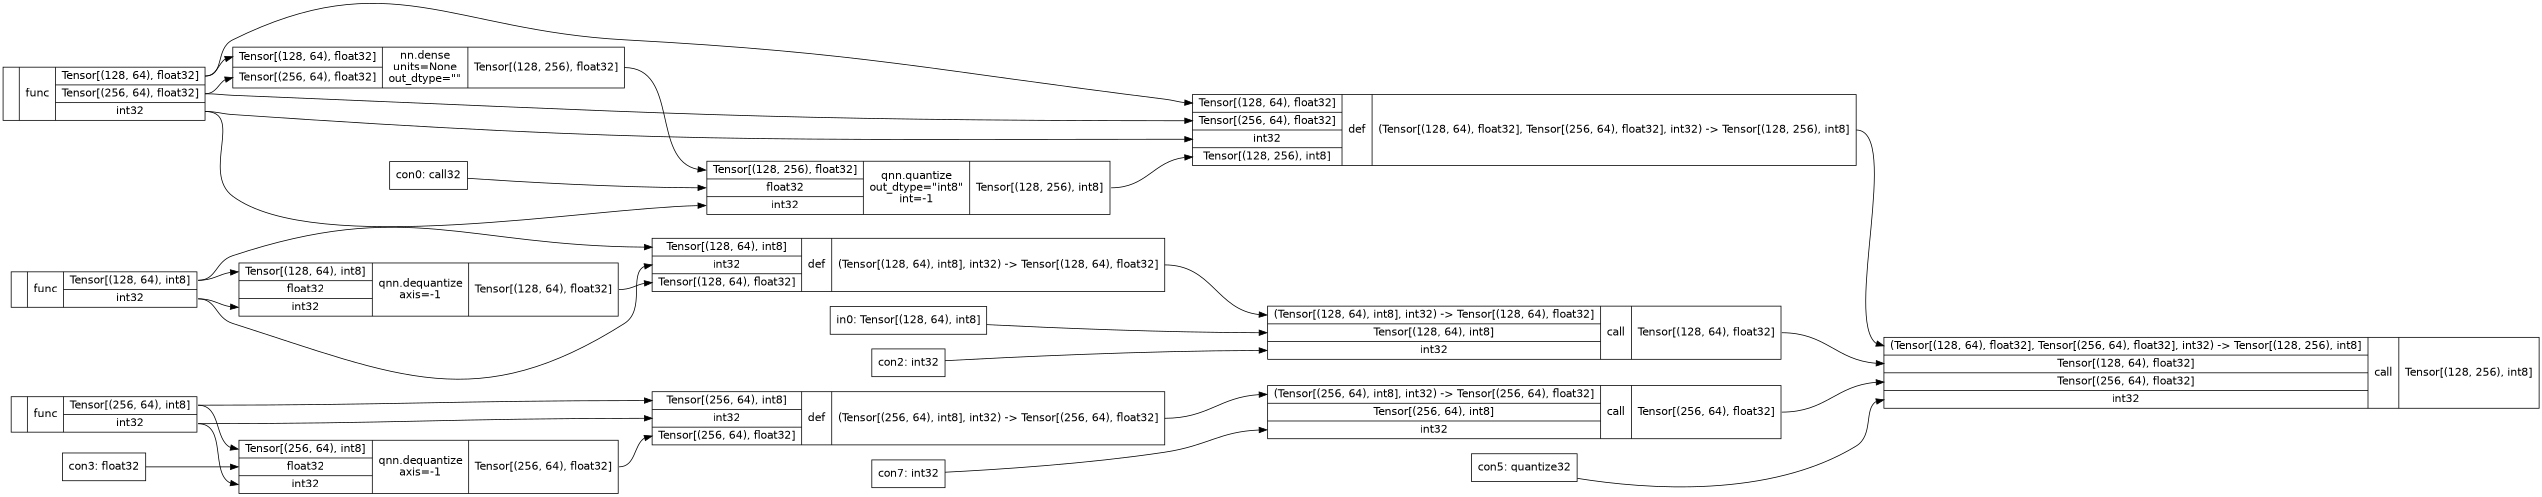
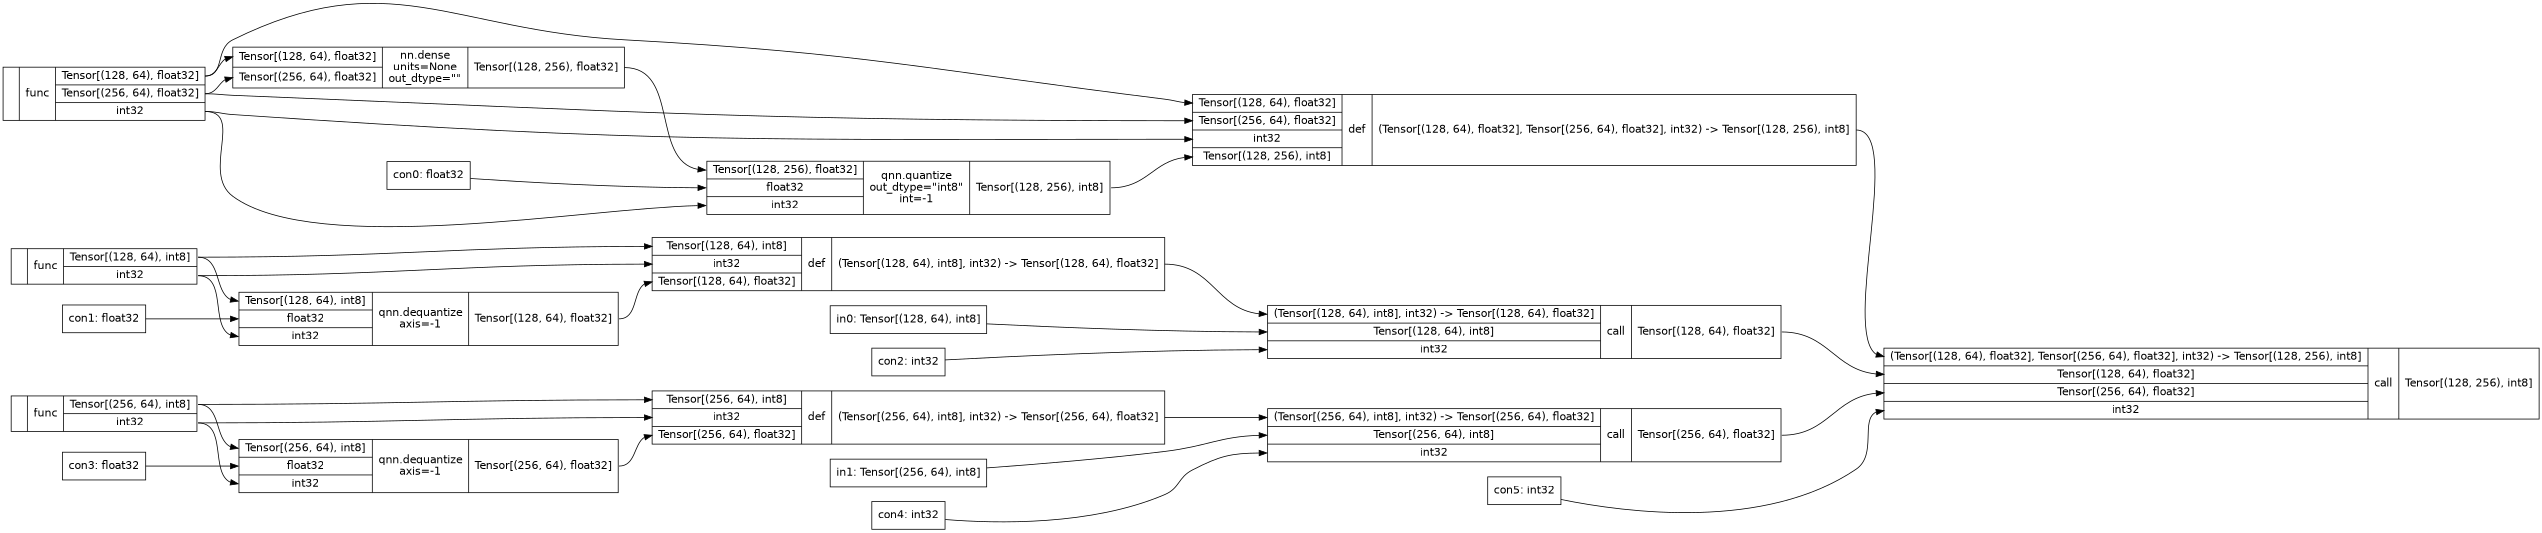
(429, 175) -> (429, 175)
none -> (104, 319)
(1524, 468) -> (1524, 491)
none -> (908, 473)
(908, 474) -> (908, 515)
